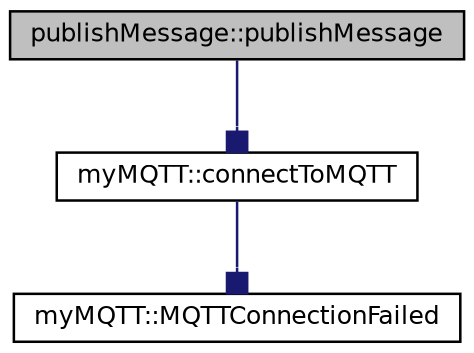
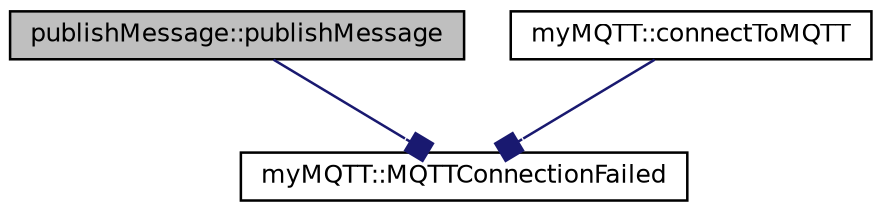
(237, 93) -> (339, 99)
